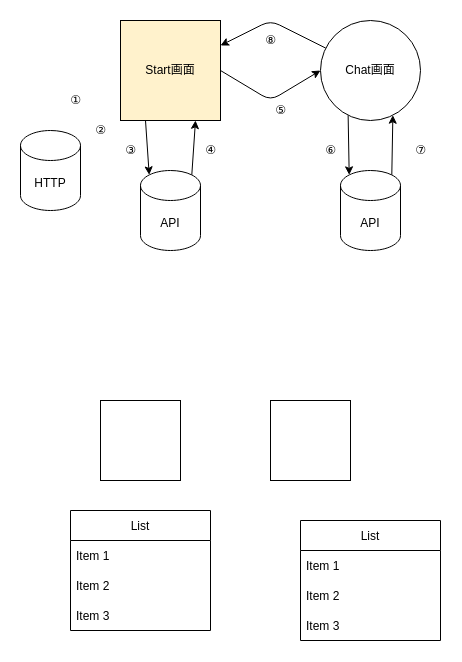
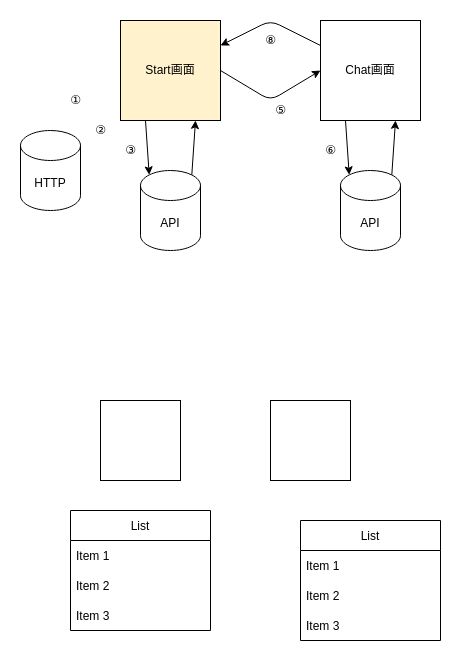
(371, 71) -> (371, 71)
(211, 151) -> none
(421, 151) -> none
